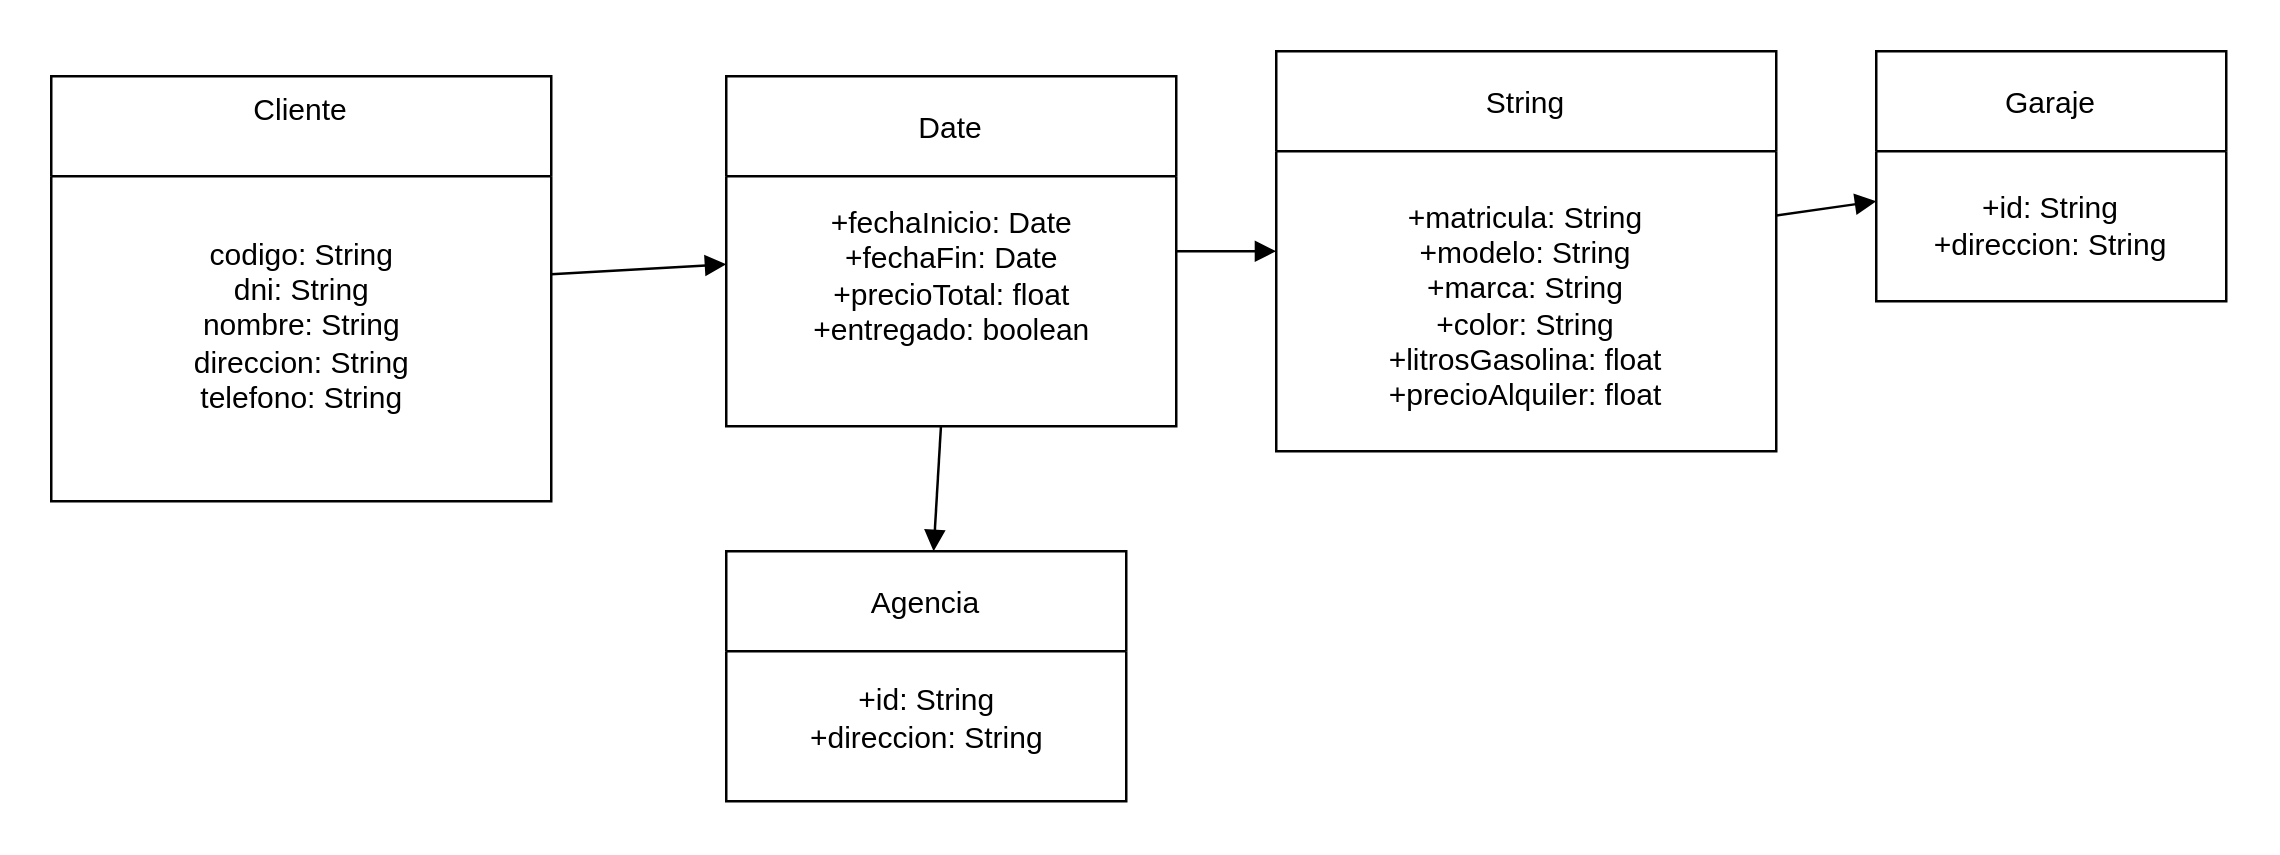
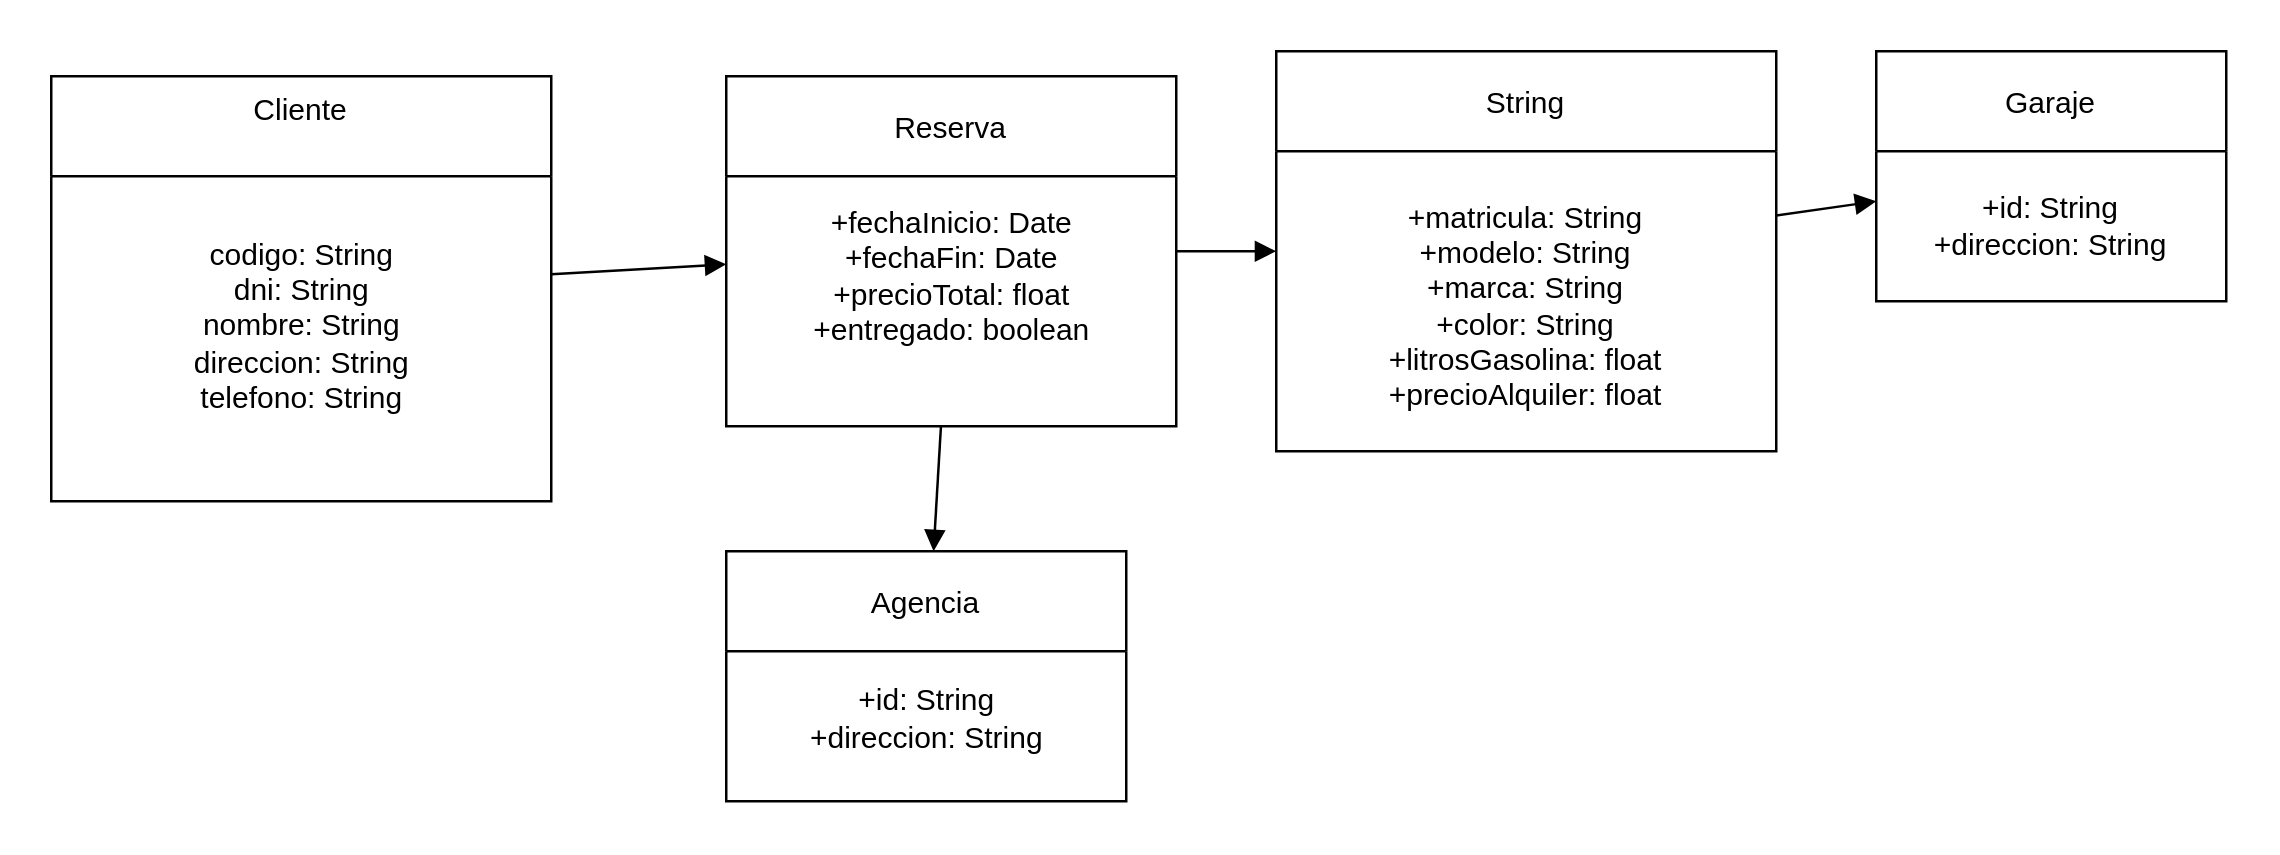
(950, 128) -> (950, 128)
